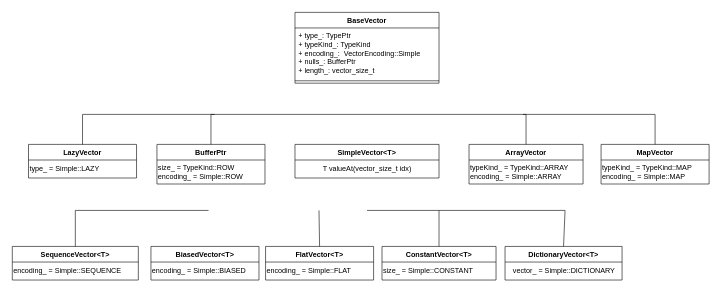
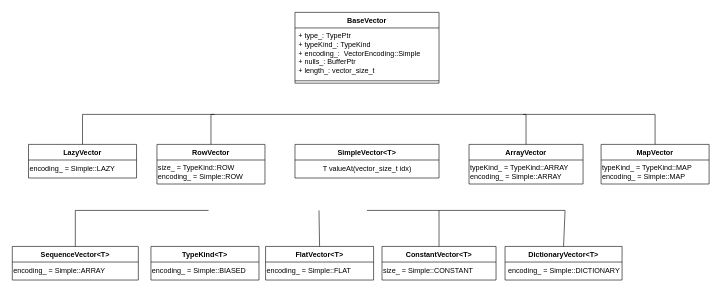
(211, 153) -> (211, 153)
(64, 169) -> (72, 169)
(205, 255) -> (205, 255)
(63, 271) -> (57, 271)
(564, 271) -> (564, 271)
